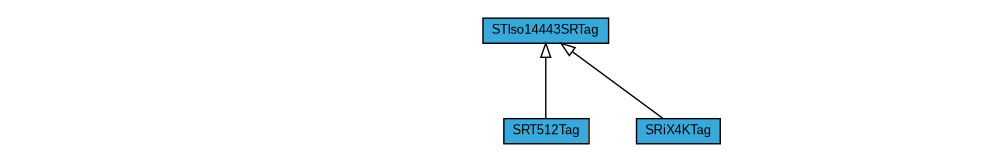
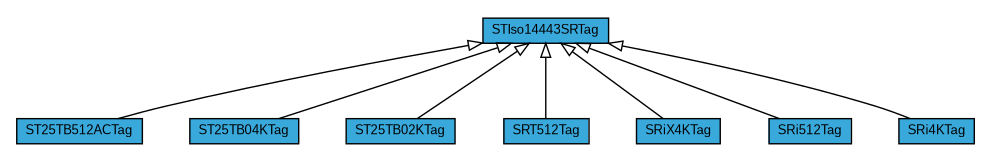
none -> (80, 131)
none -> (244, 131)
none -> (401, 131)
none -> (810, 131)
none -> (937, 131)
